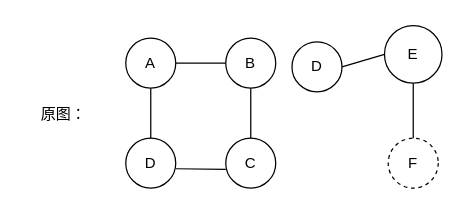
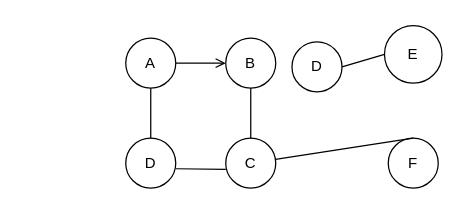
(220, 63) -> (219, 63)
(413, 111) -> (345, 149)
(63, 114) -> none
(413, 163) -> (413, 163)
